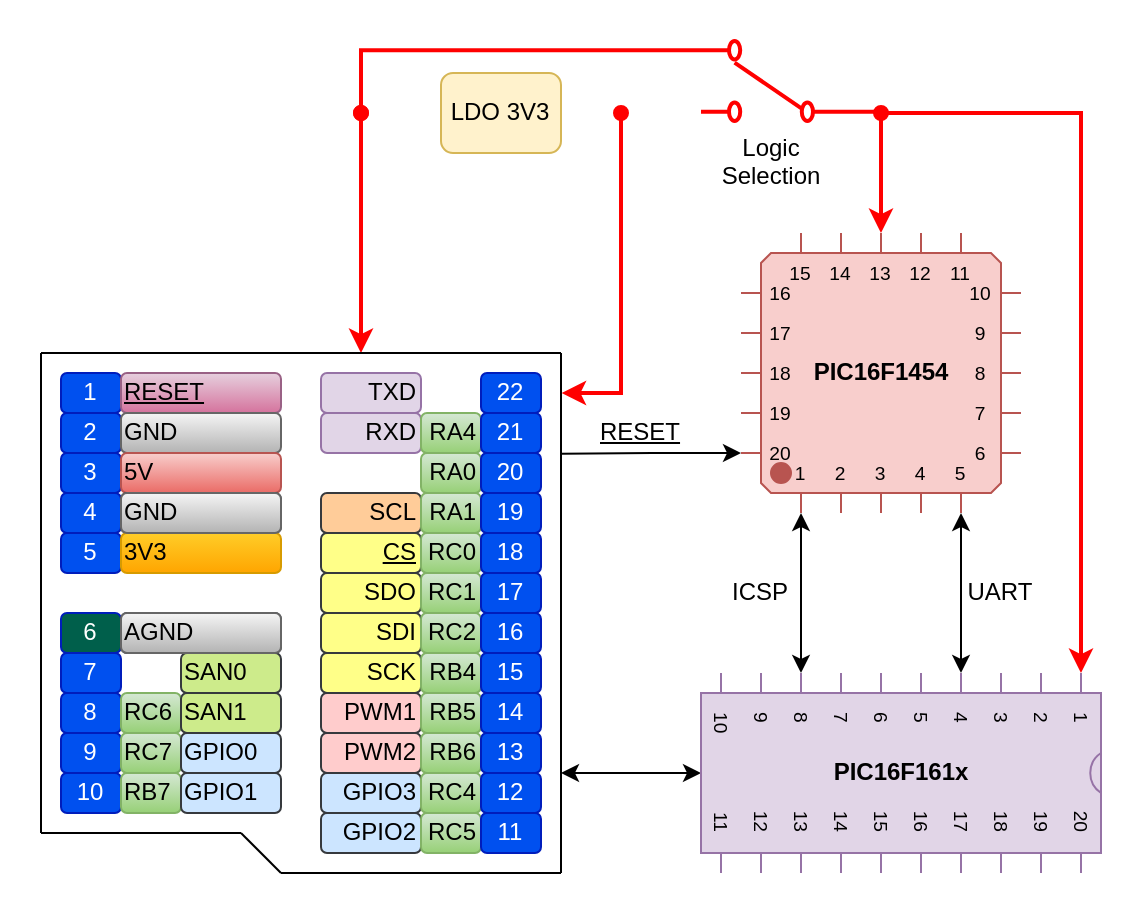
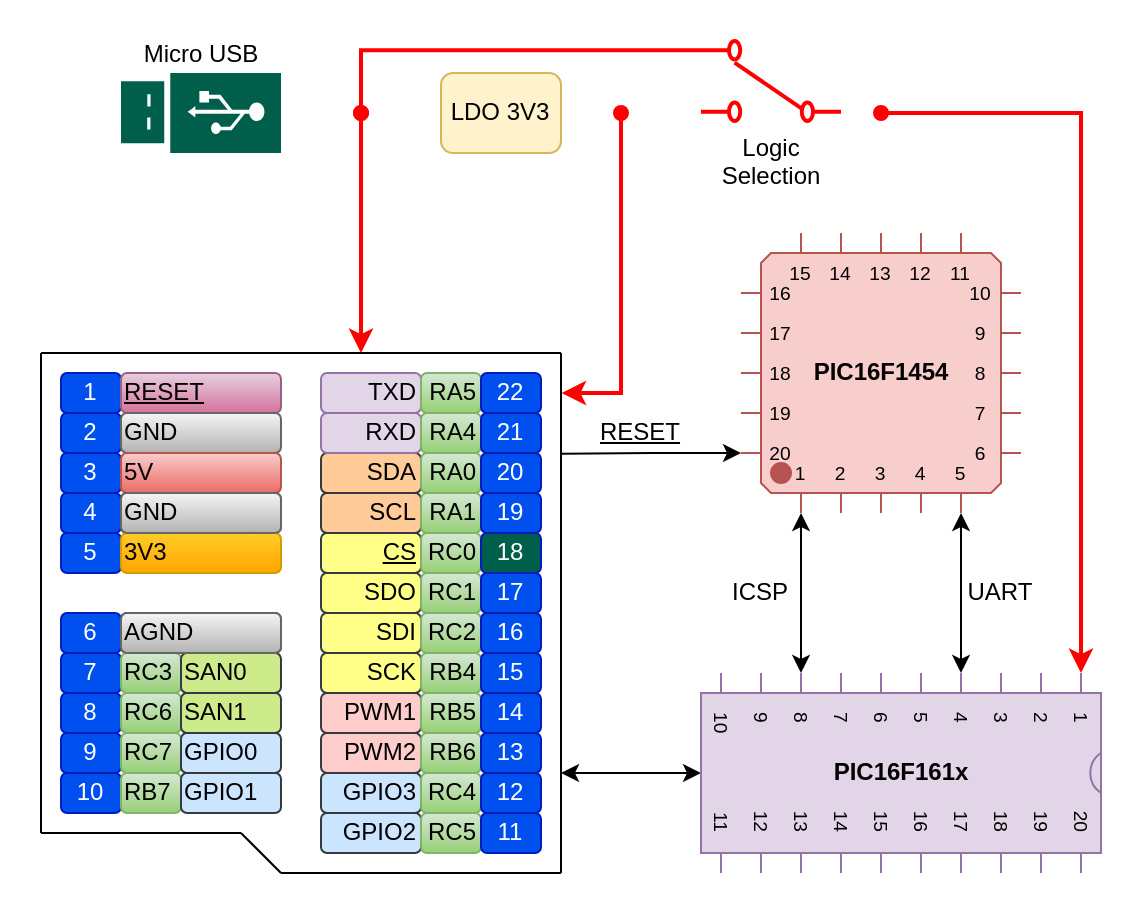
none -> (201, 113)
(881, 168) -> none
none -> (451, 393)
none -> (371, 473)
(511, 553) -> (511, 553)
(91, 633) -> (91, 633)
none -> (151, 673)
